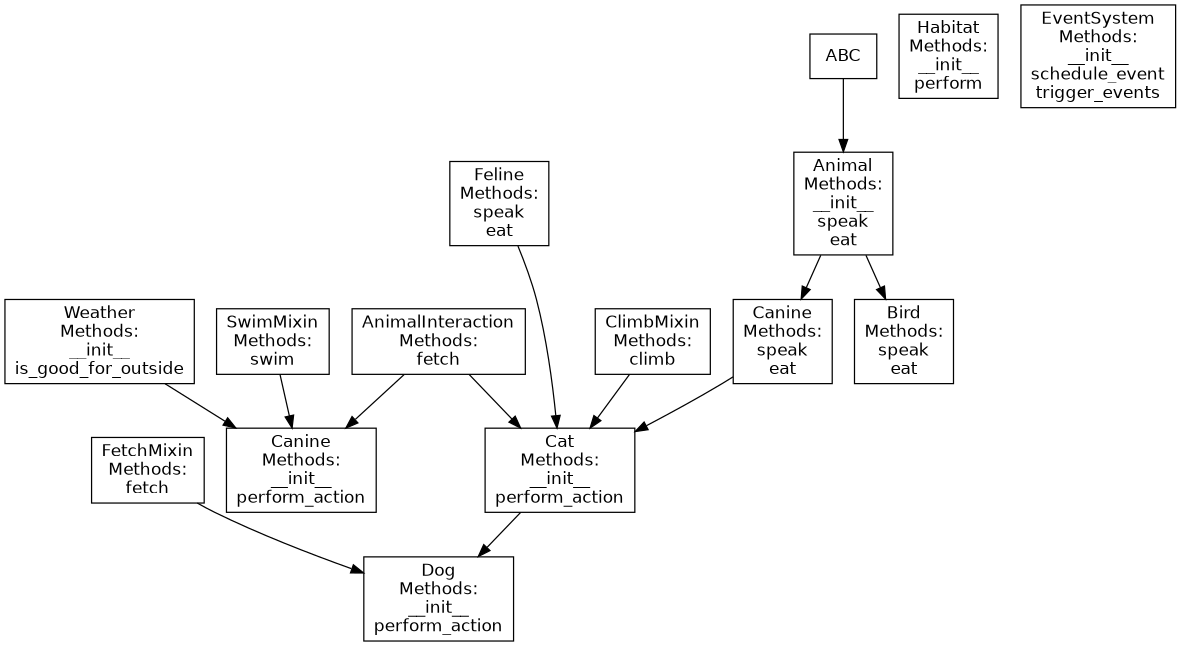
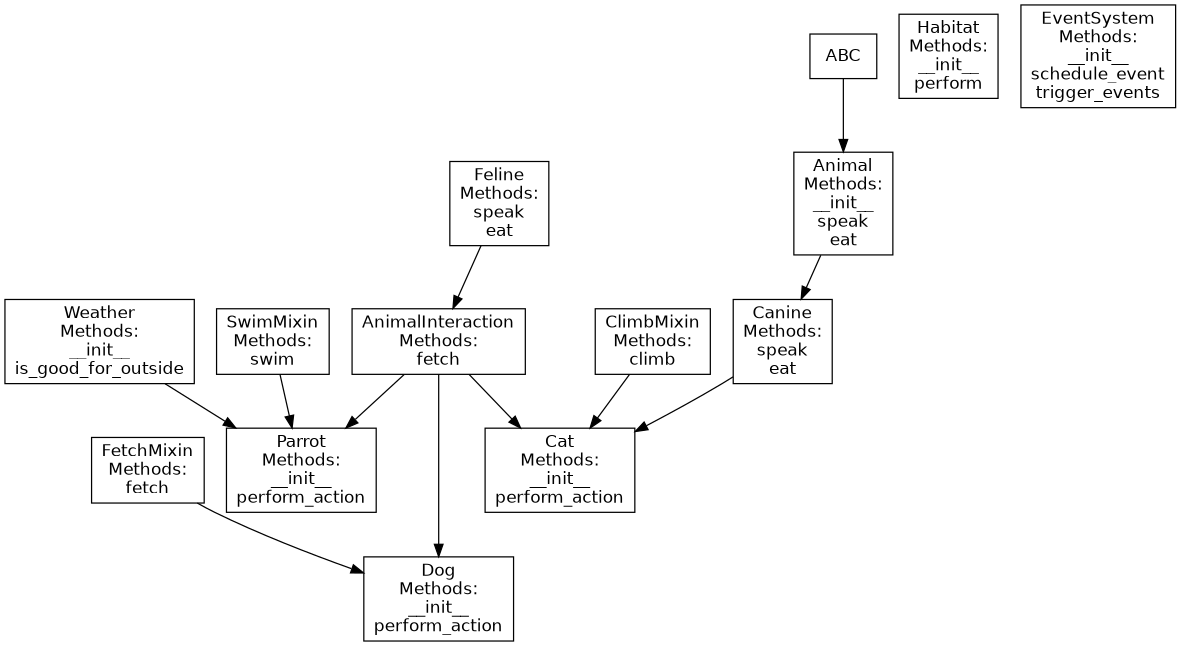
(543, 329) -> (470, 271)
(904, 342) -> none
(301, 470) -> (301, 470)
(504, 530) -> (439, 459)
